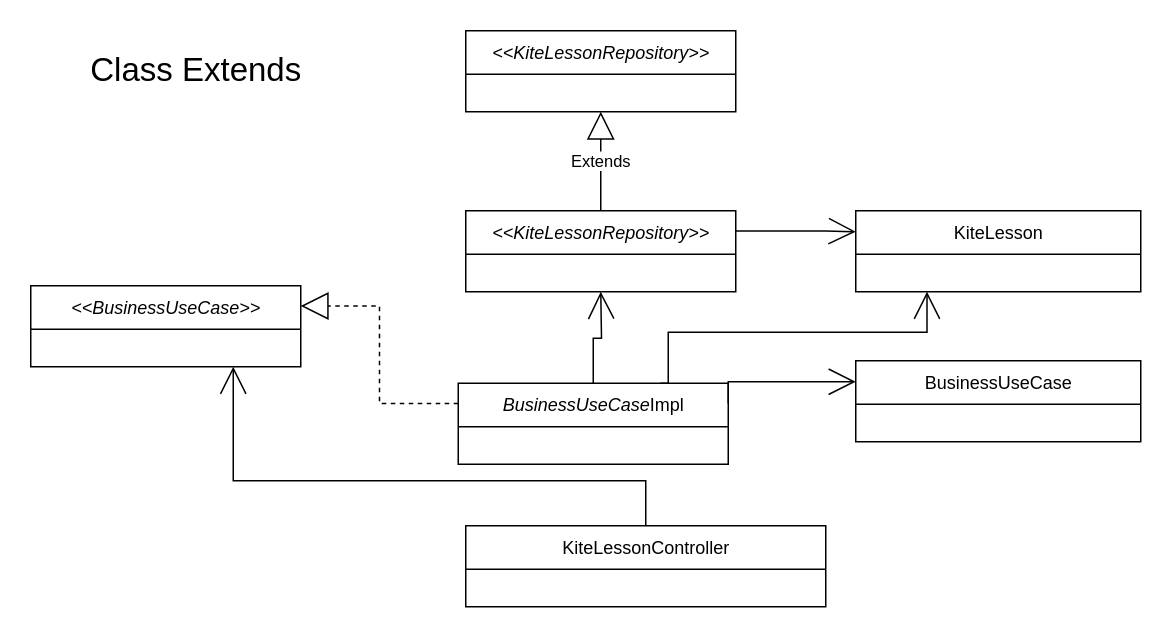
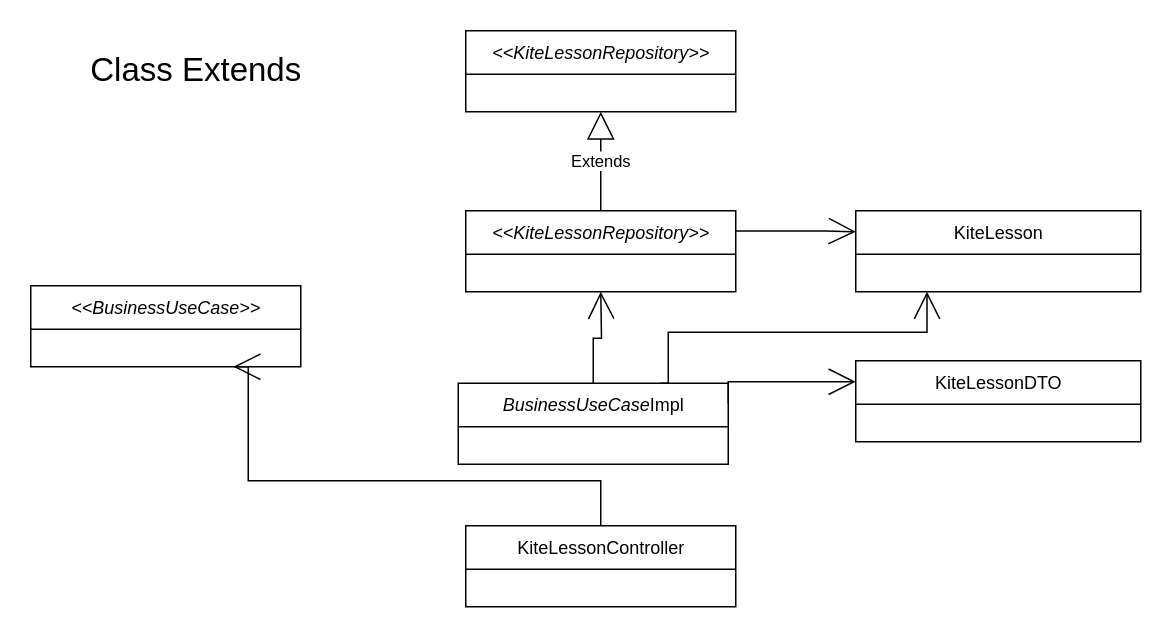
(380, 368) -> none
(999, 383) -> (999, 383)
(646, 566) -> (601, 566)
